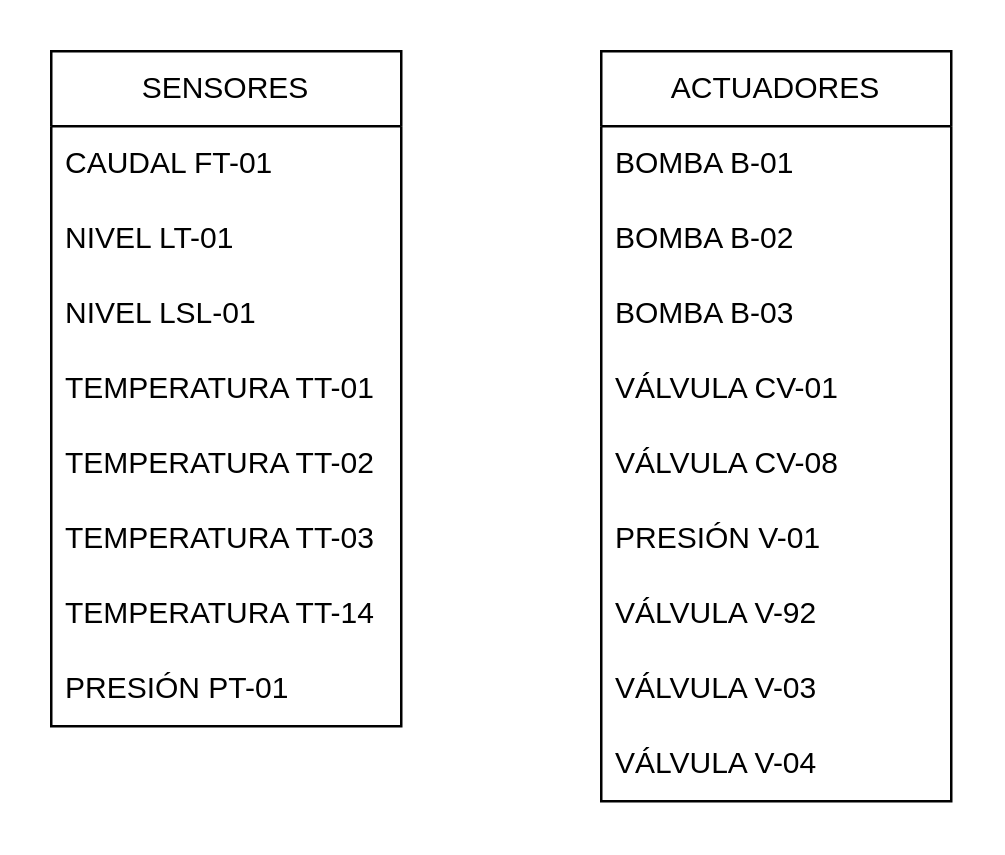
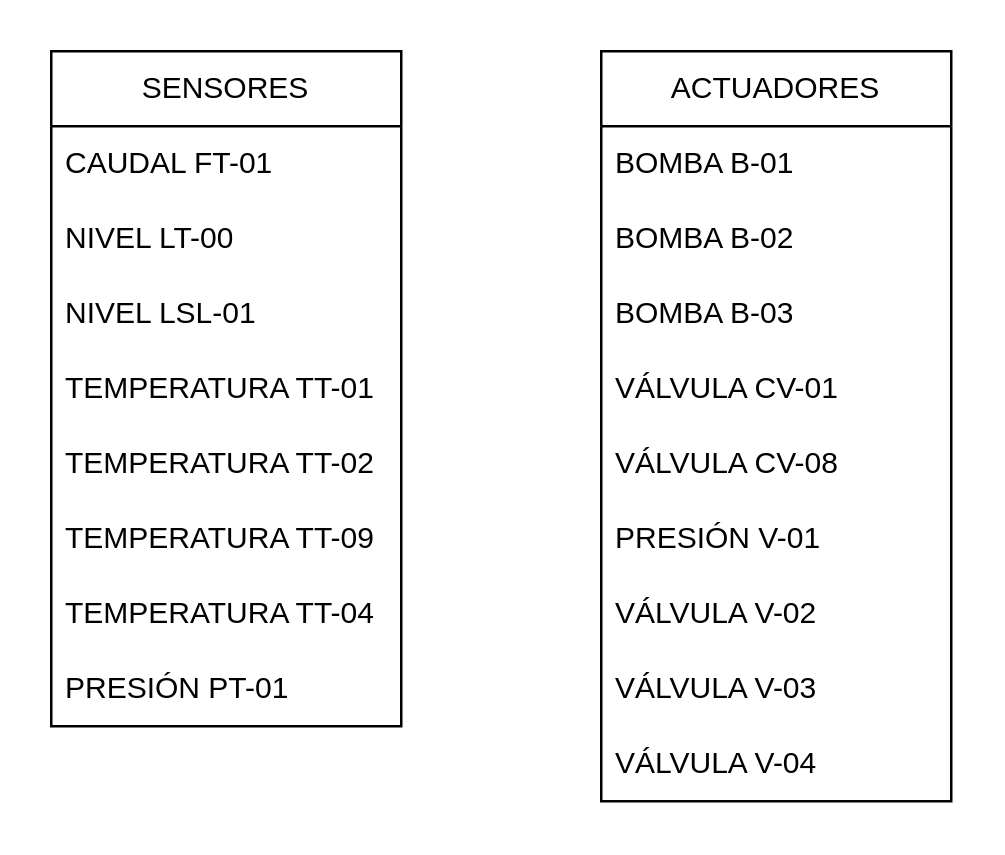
(155, 239) -> (155, 239)
(205, 539) -> (205, 539)
(205, 614) -> (205, 614)
(713, 614) -> (713, 614)
